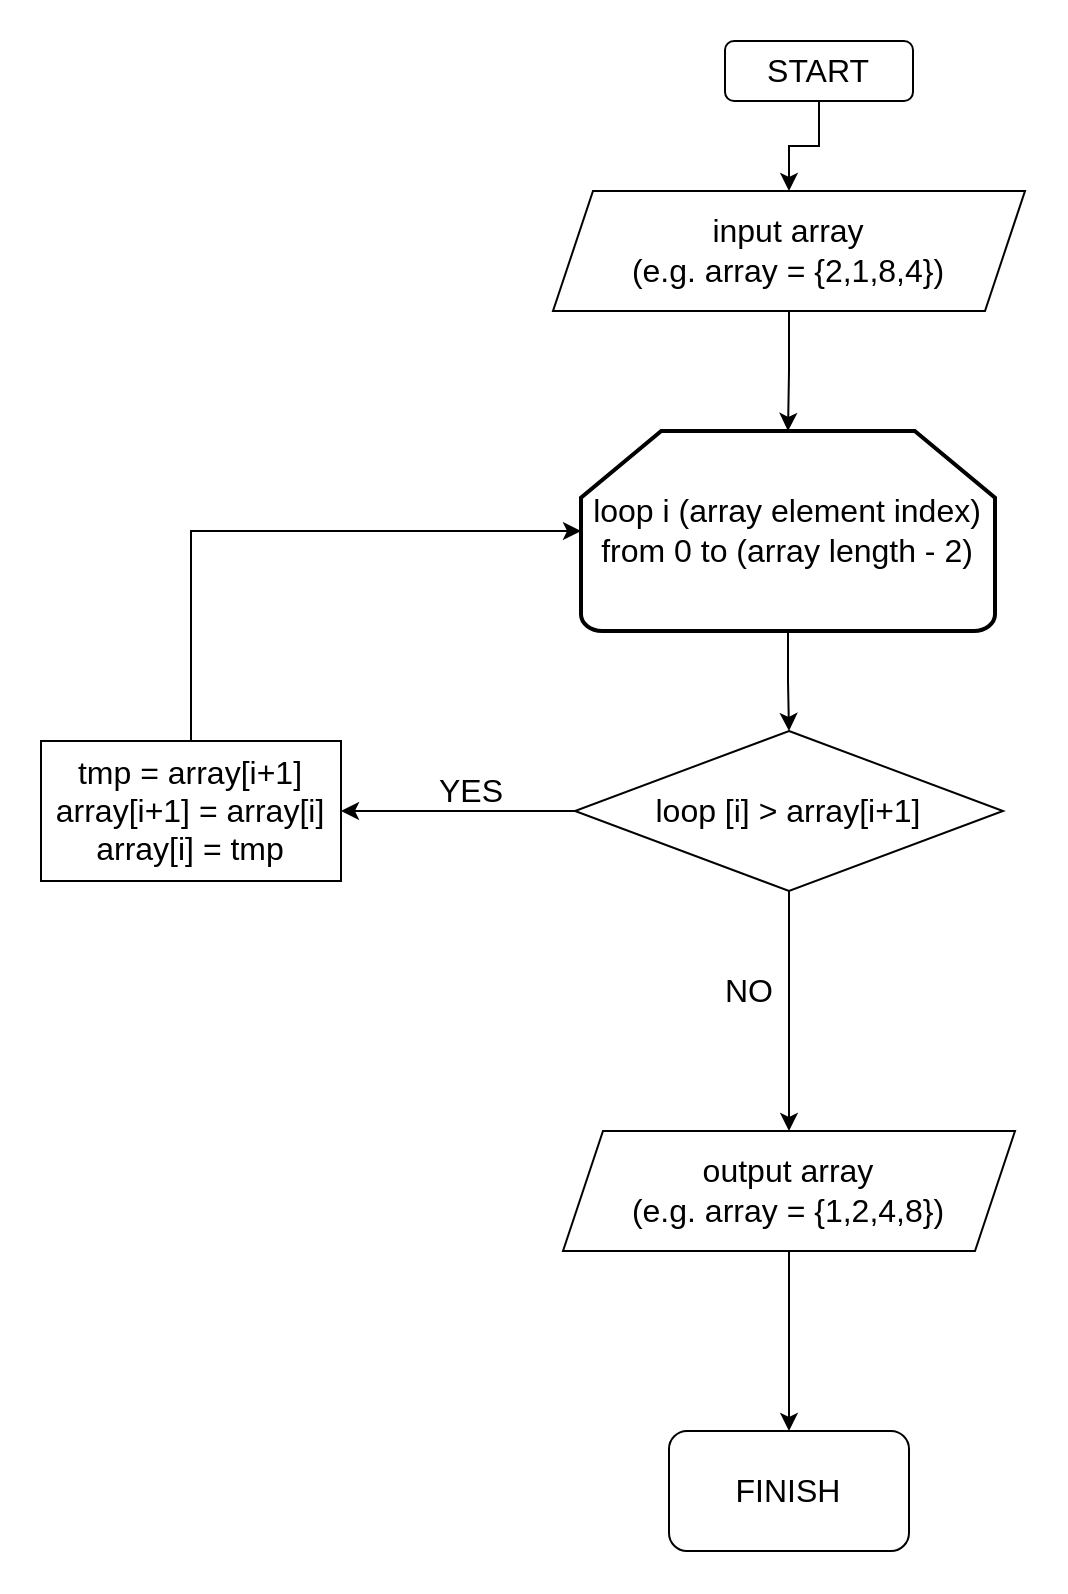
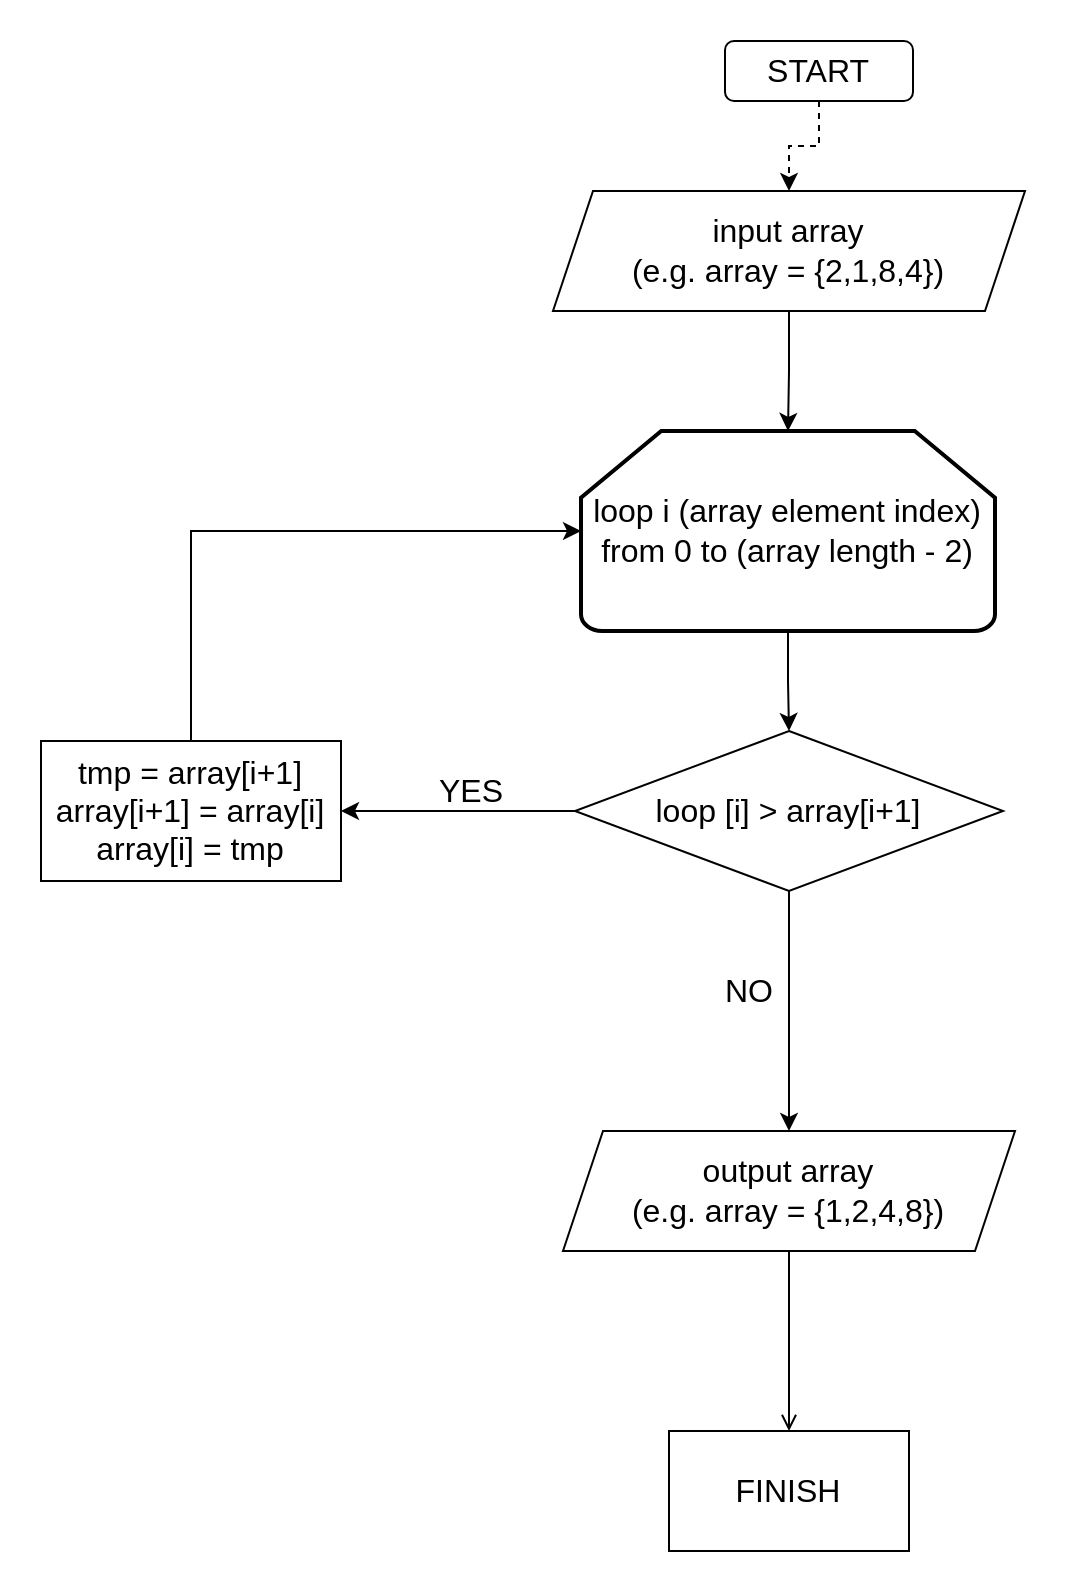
(809, 146) -> (809, 146)
(789, 1416) -> (789, 1418)
(789, 1491) -> (789, 1491)
